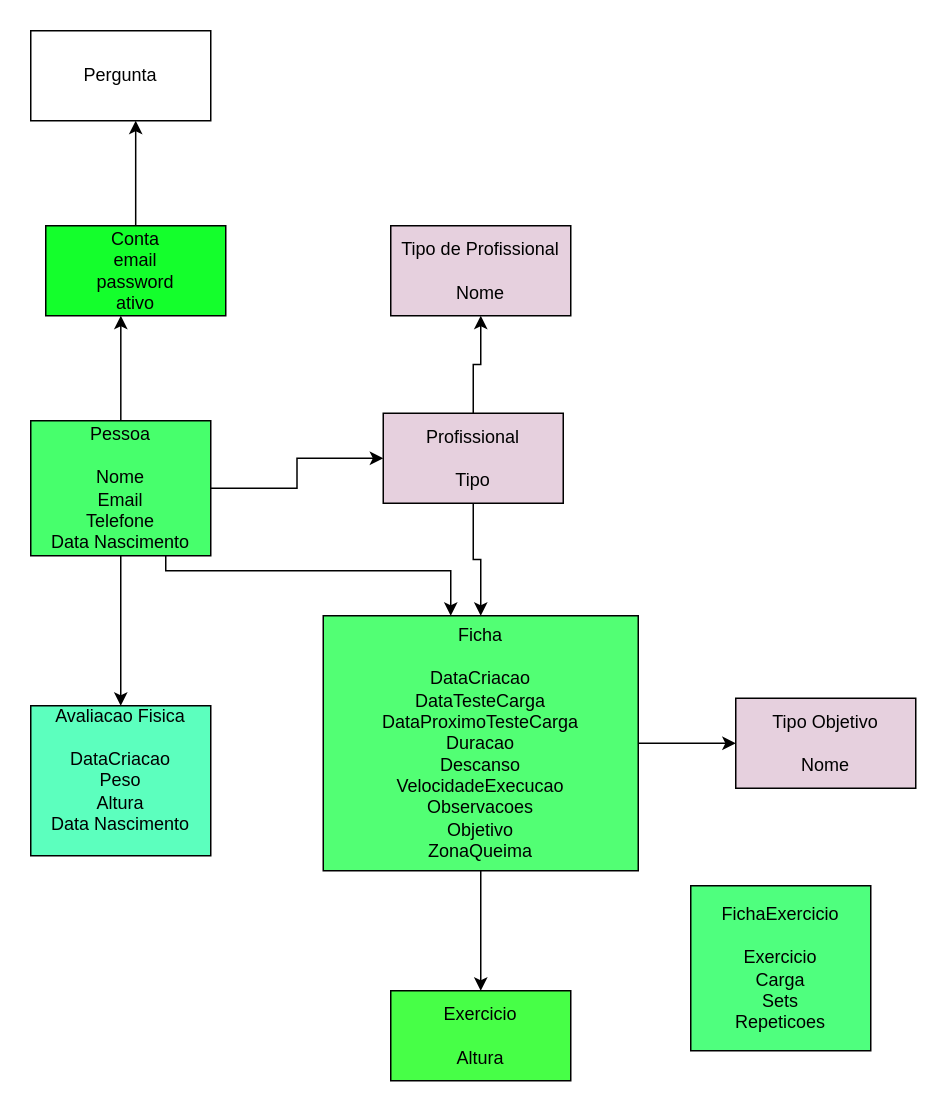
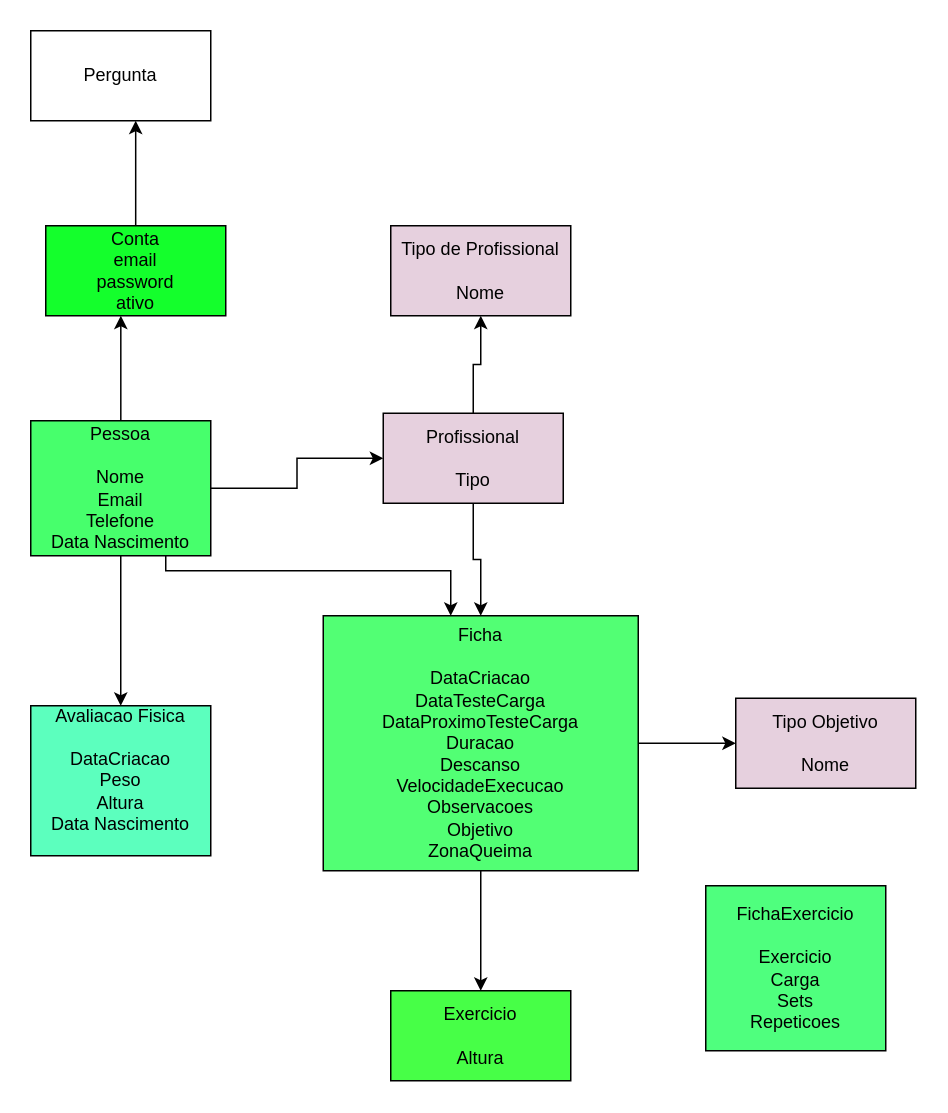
(781, 968) -> (796, 968)
